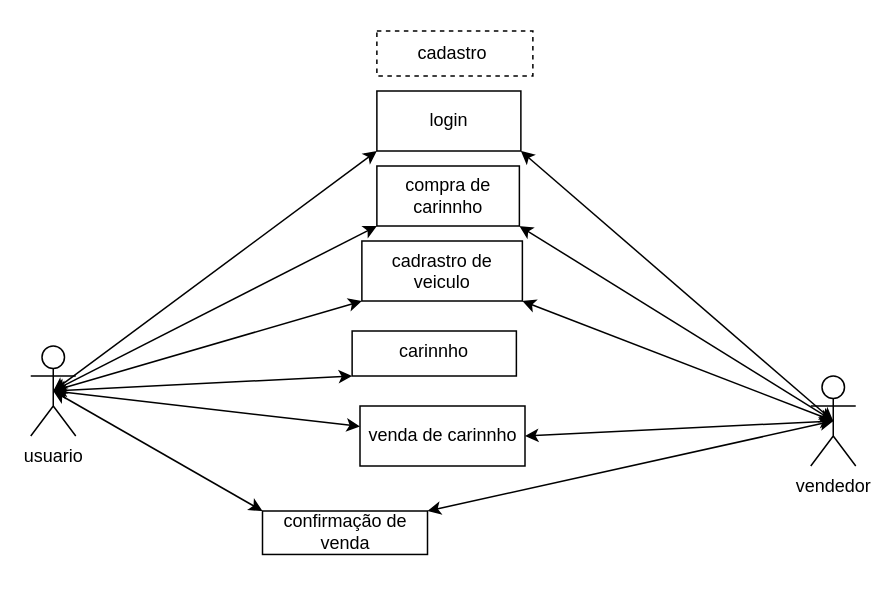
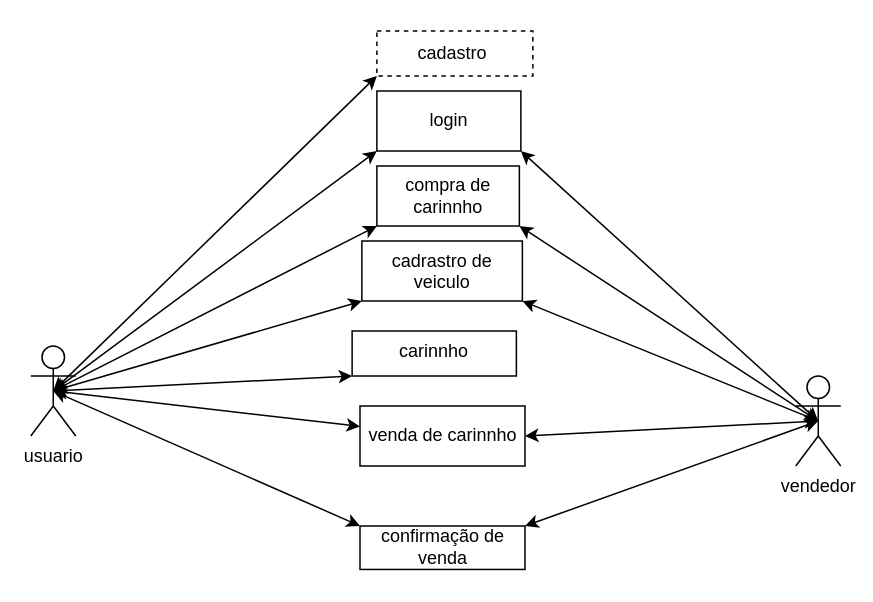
none -> (221, 228)
(833, 421) -> (818, 421)
(345, 532) -> (443, 547)
